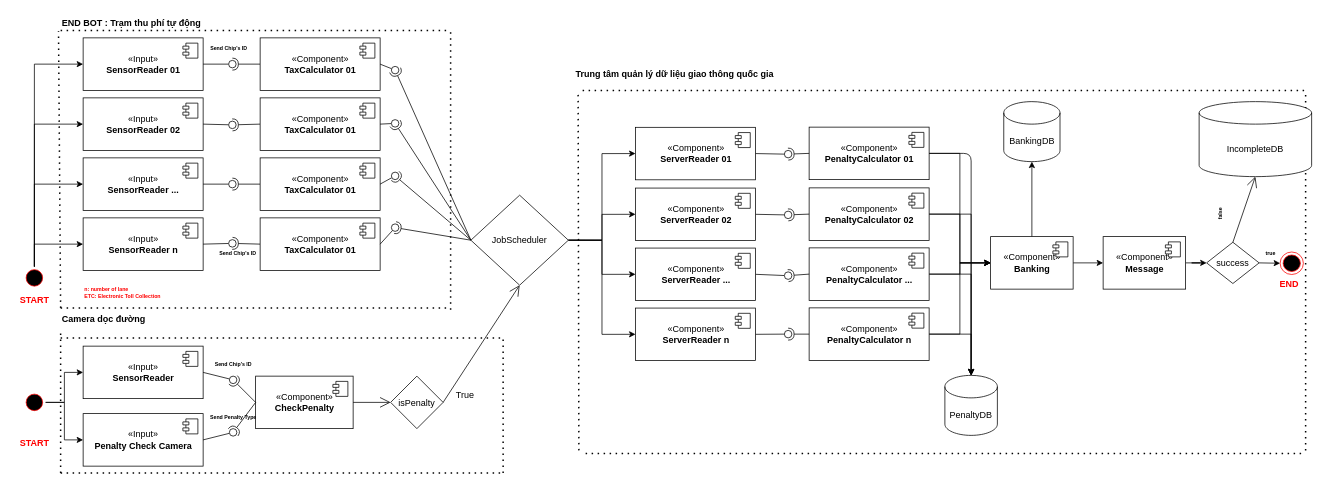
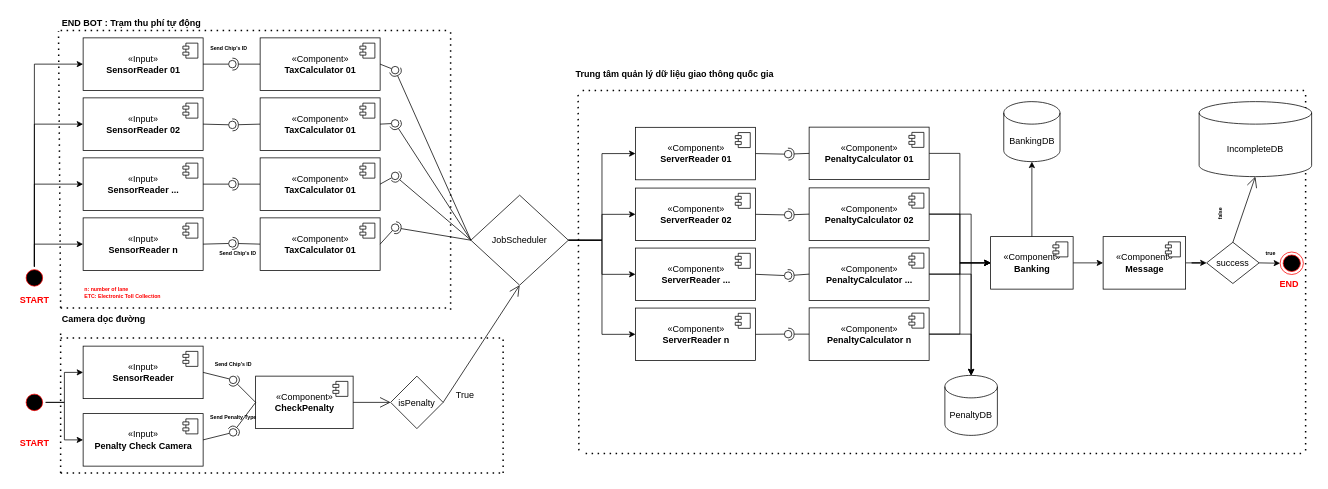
(971, 181) -> none
